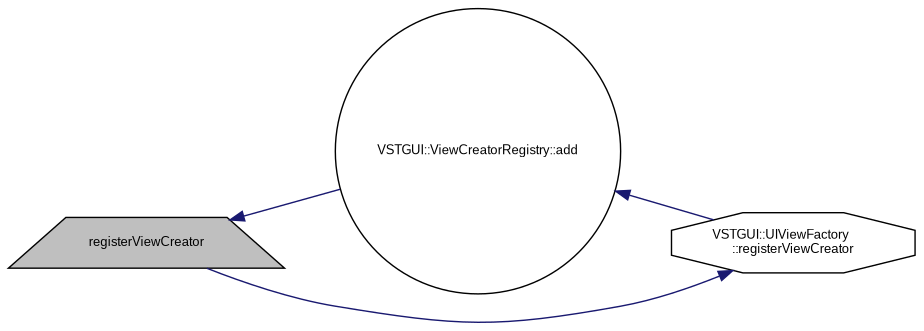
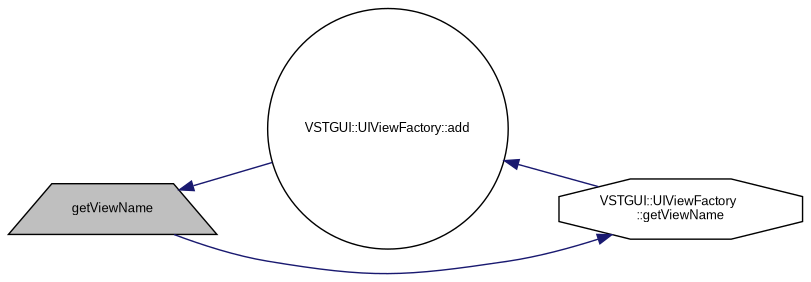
(478, 151) -> (388, 129)
(146, 243) -> (113, 209)
(793, 243) -> (681, 209)
